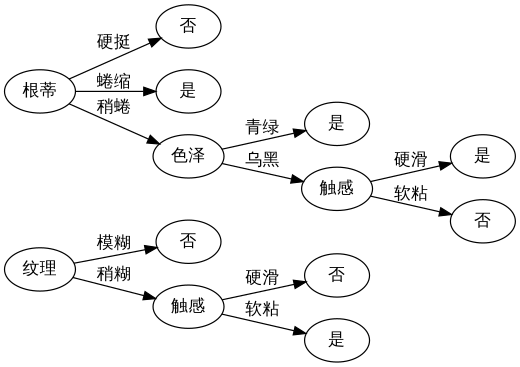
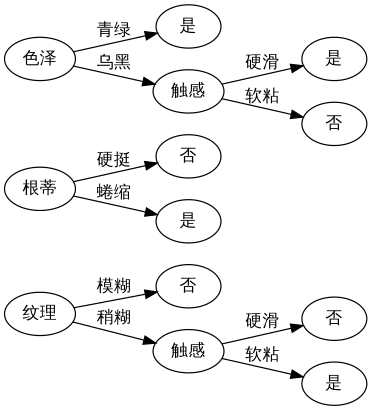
(109, 121) -> none
